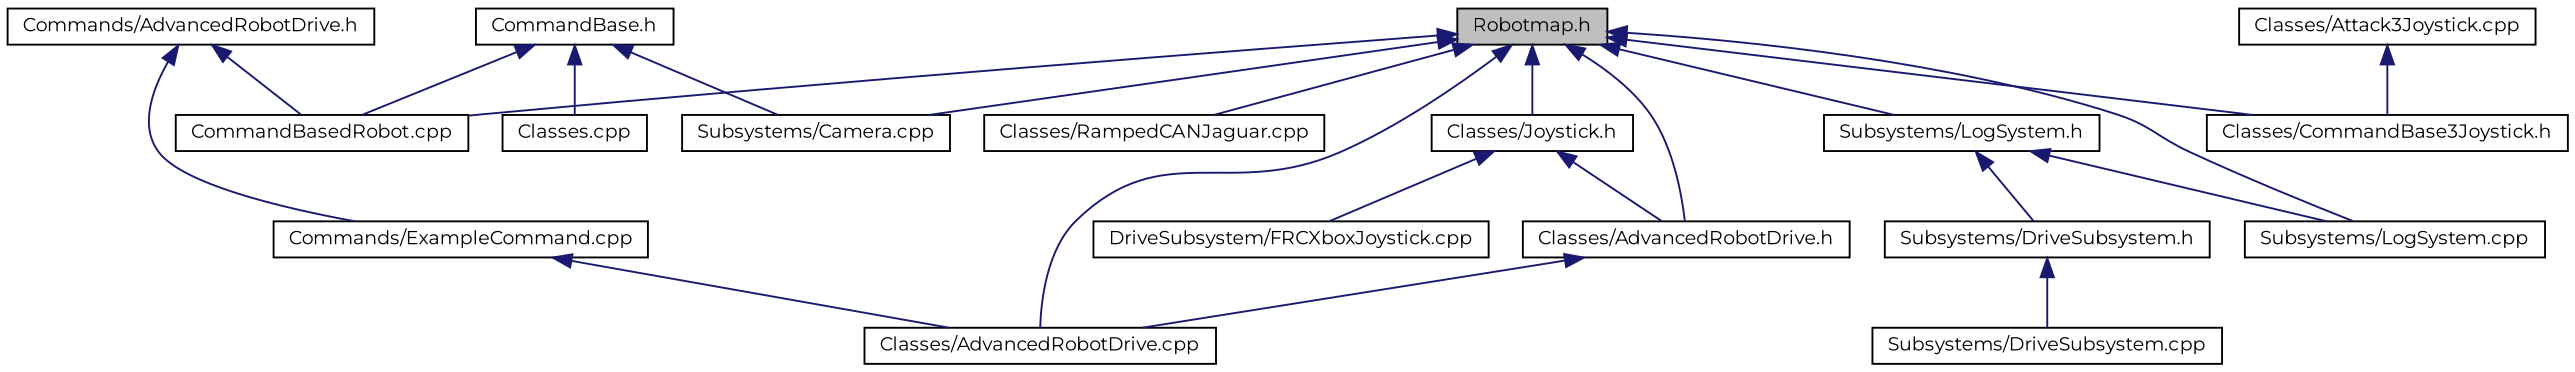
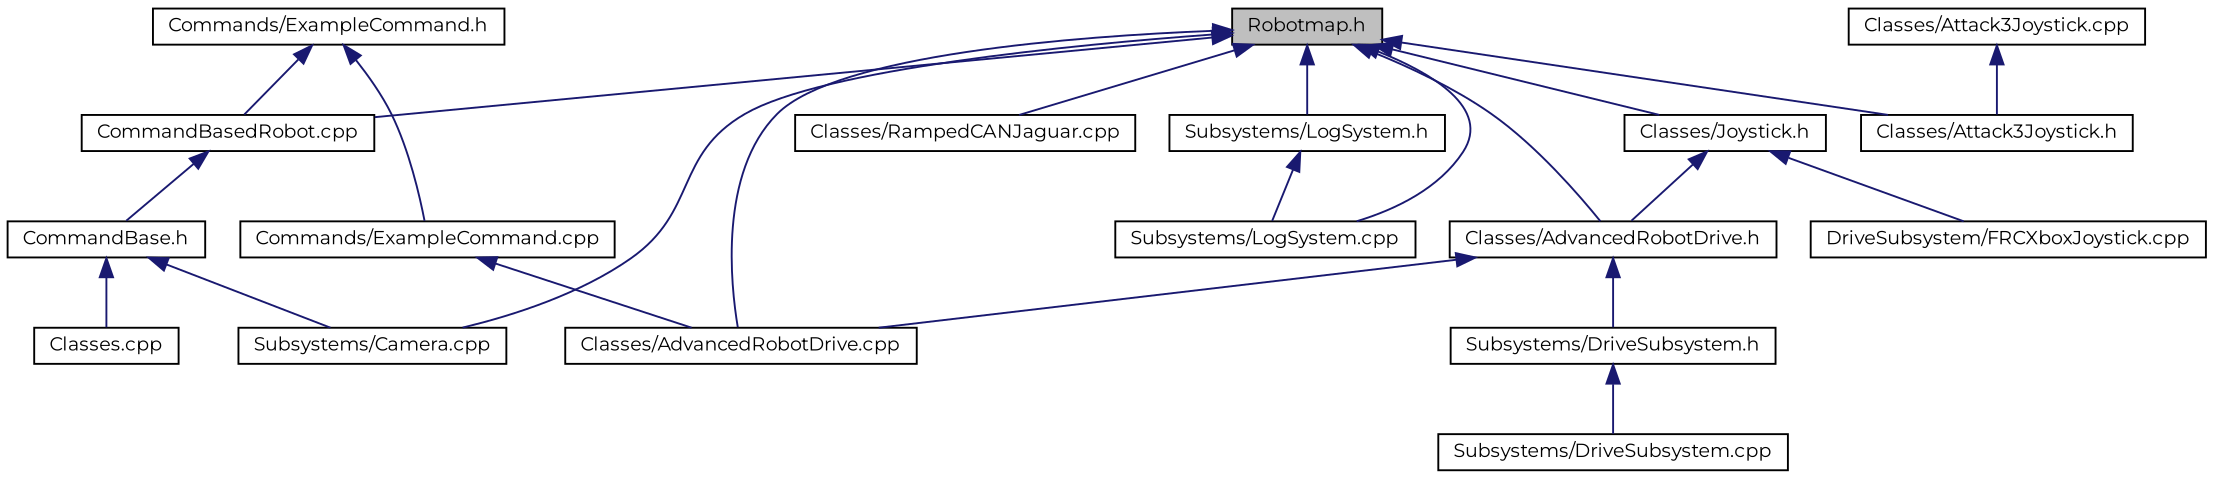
(191, 27) -> (329, 27)
(439, 83) -> (160, 192)
(2387, 133) -> (1997, 133)
(2011, 194) -> (1613, 303)
